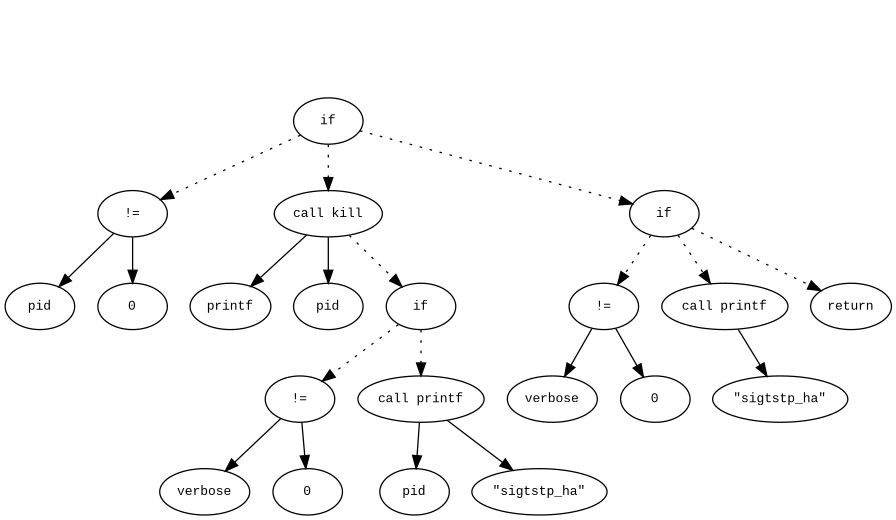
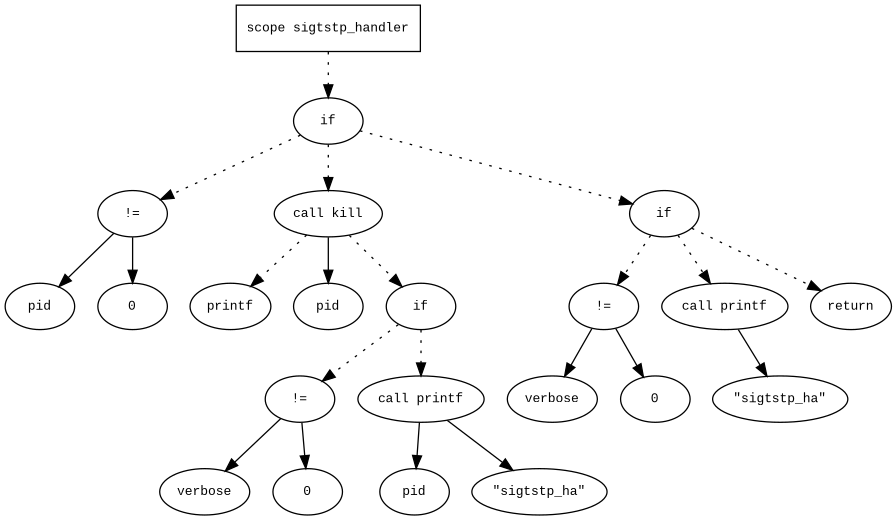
none -> (328, 28)
(284, 256) -> (284, 256)
